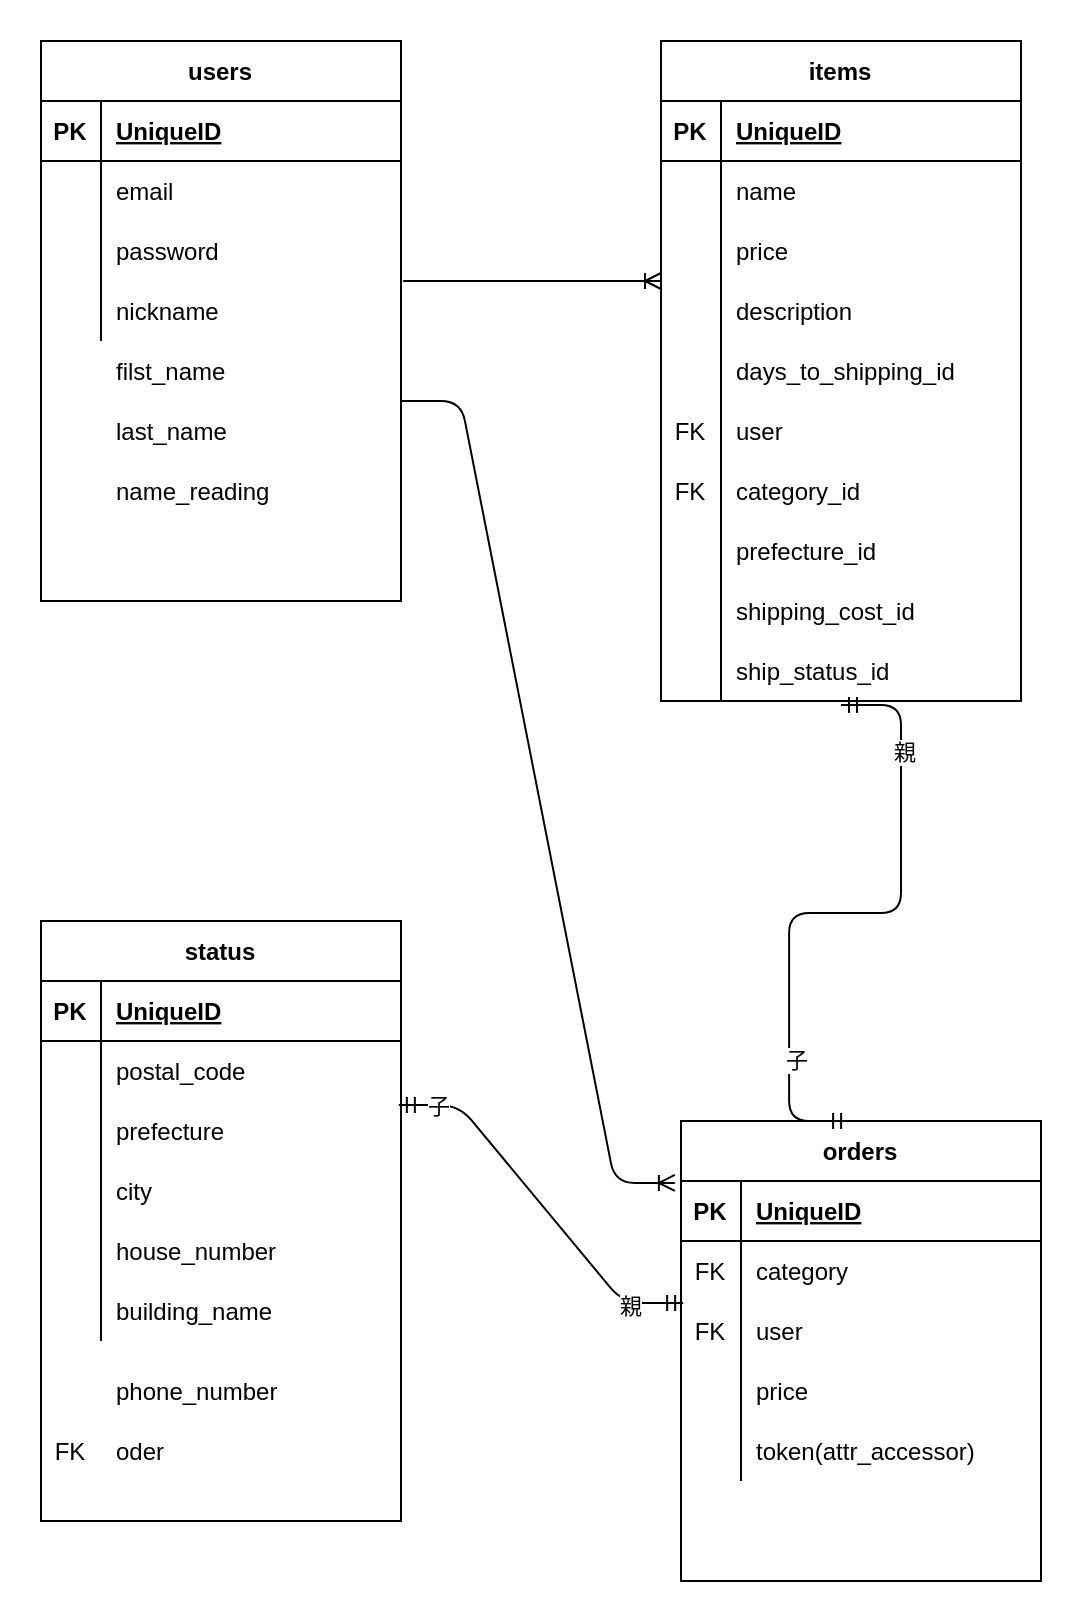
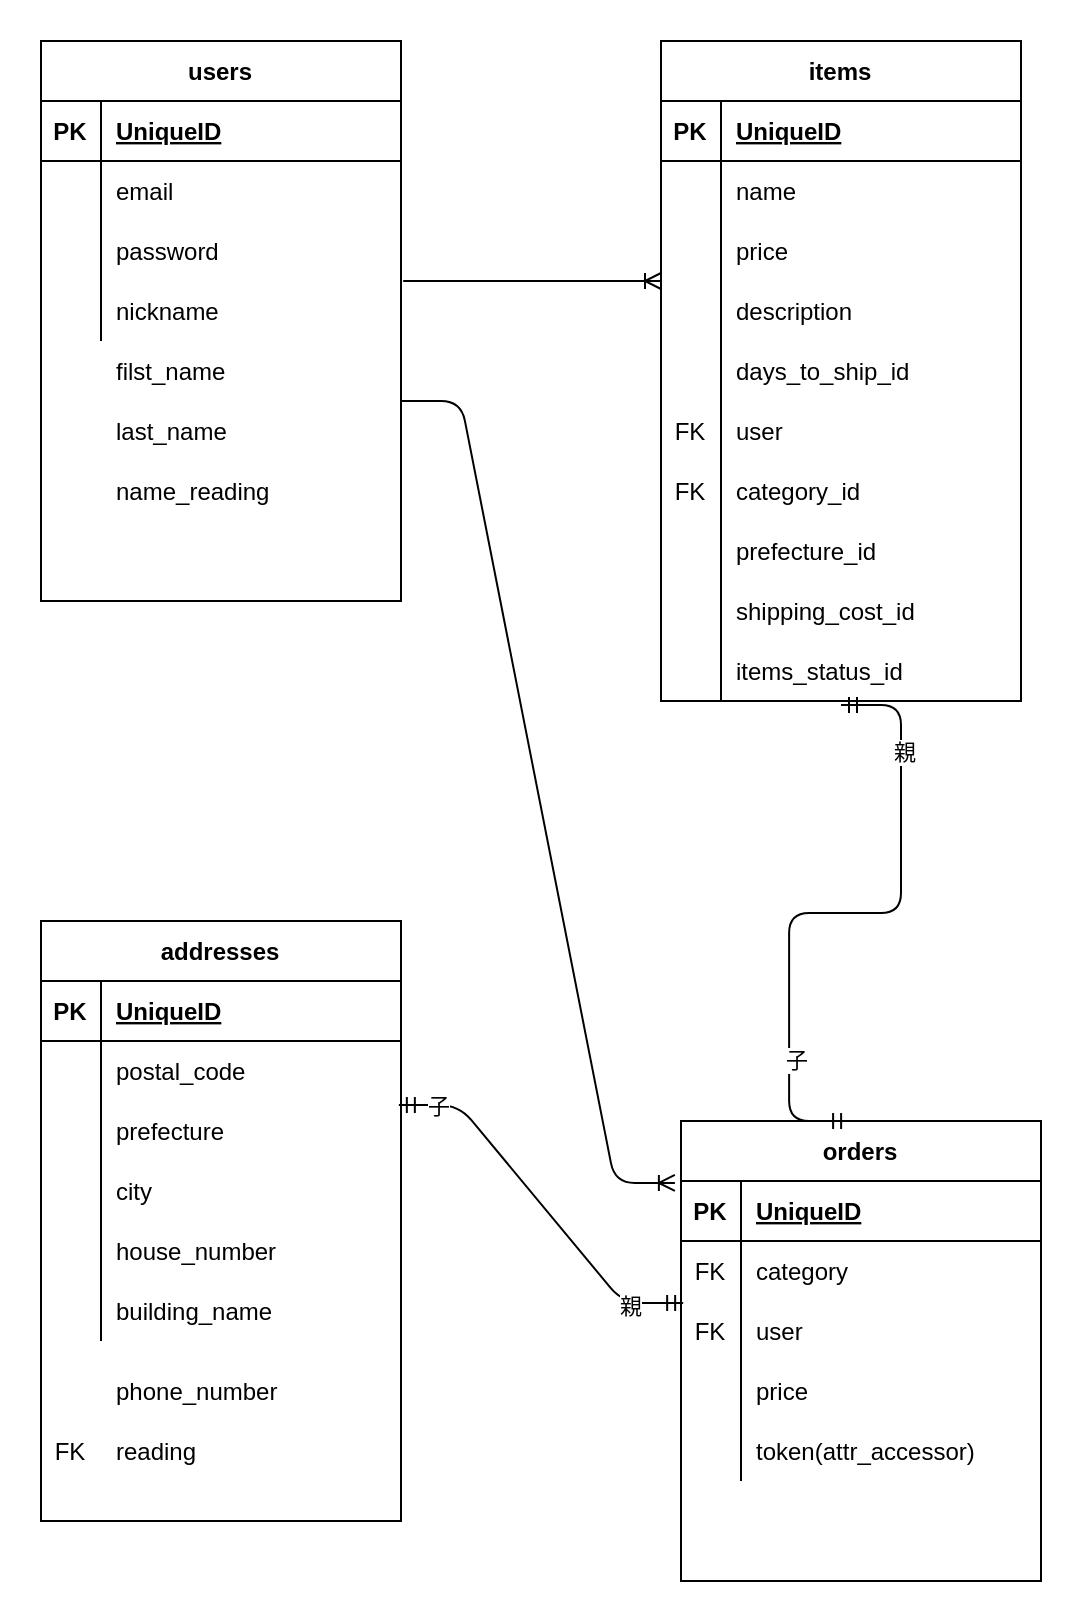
(854, 372) -> (831, 372)
(824, 672) -> (831, 672)
(220, 952) -> (220, 952)
(143, 1452) -> (160, 1452)
